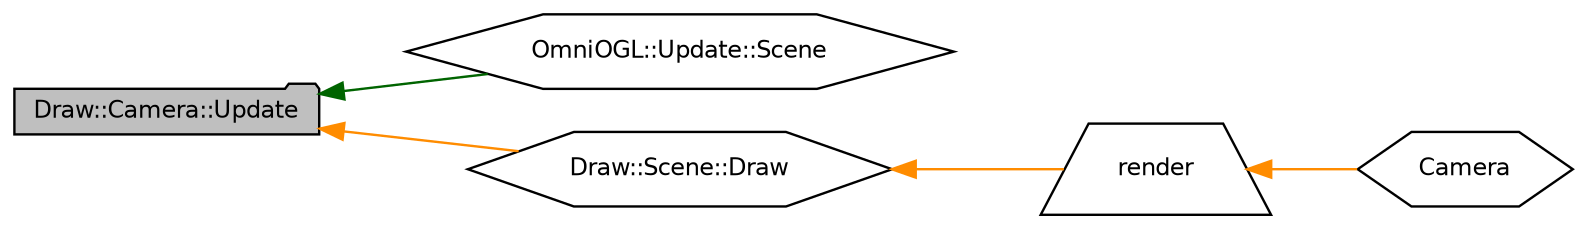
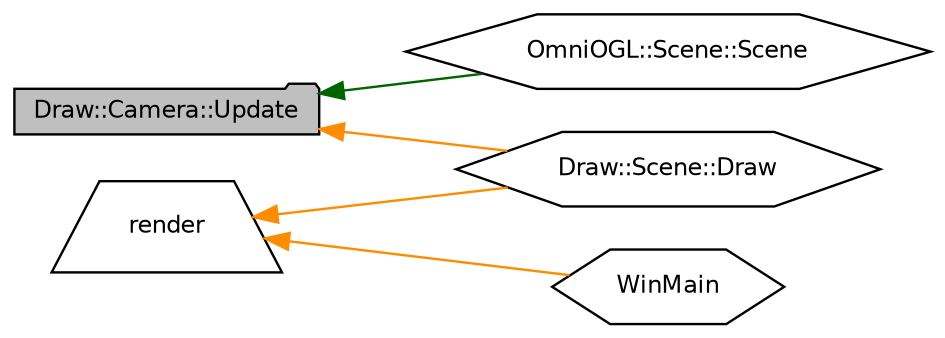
(680, 52) -> (668, 52)
(990, 169) -> (392, 201)
(1465, 169) -> (668, 287)
